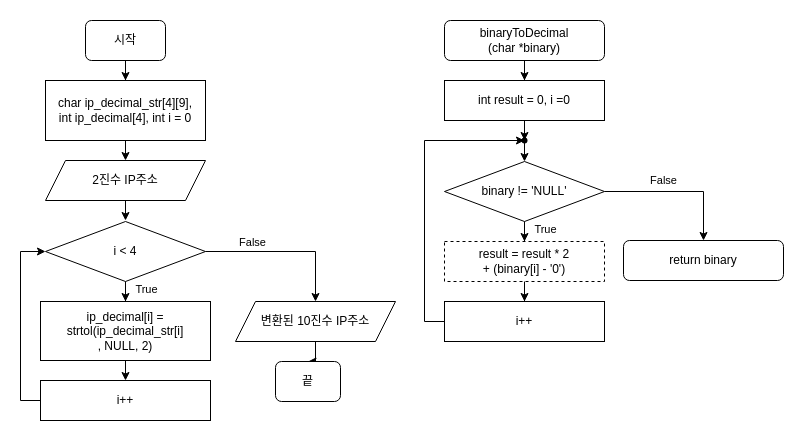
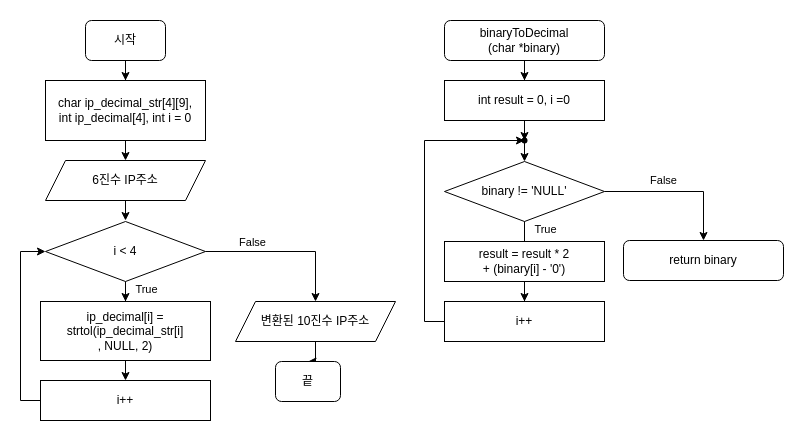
(126, 181) -> (126, 181)
(525, 233) -> (525, 237)
(525, 262) -> (525, 262)
